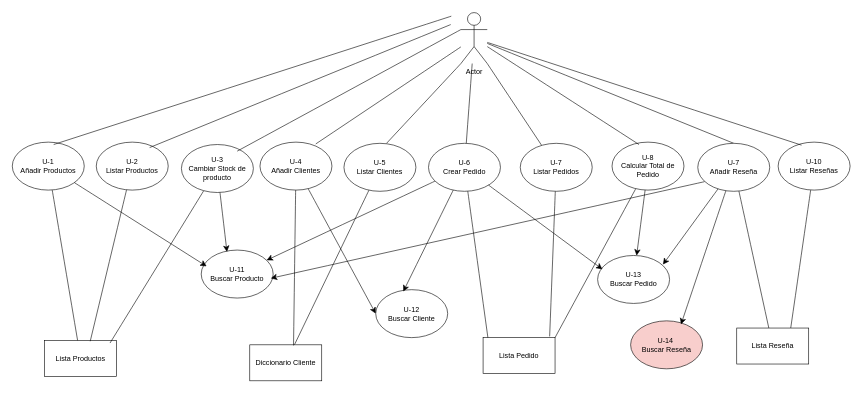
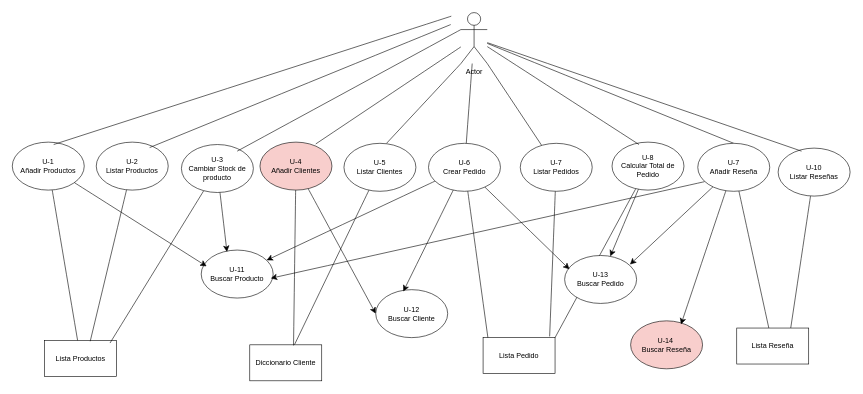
(296, 166) -> (296, 166)
(815, 166) -> (815, 172)
(634, 279) -> (601, 279)
